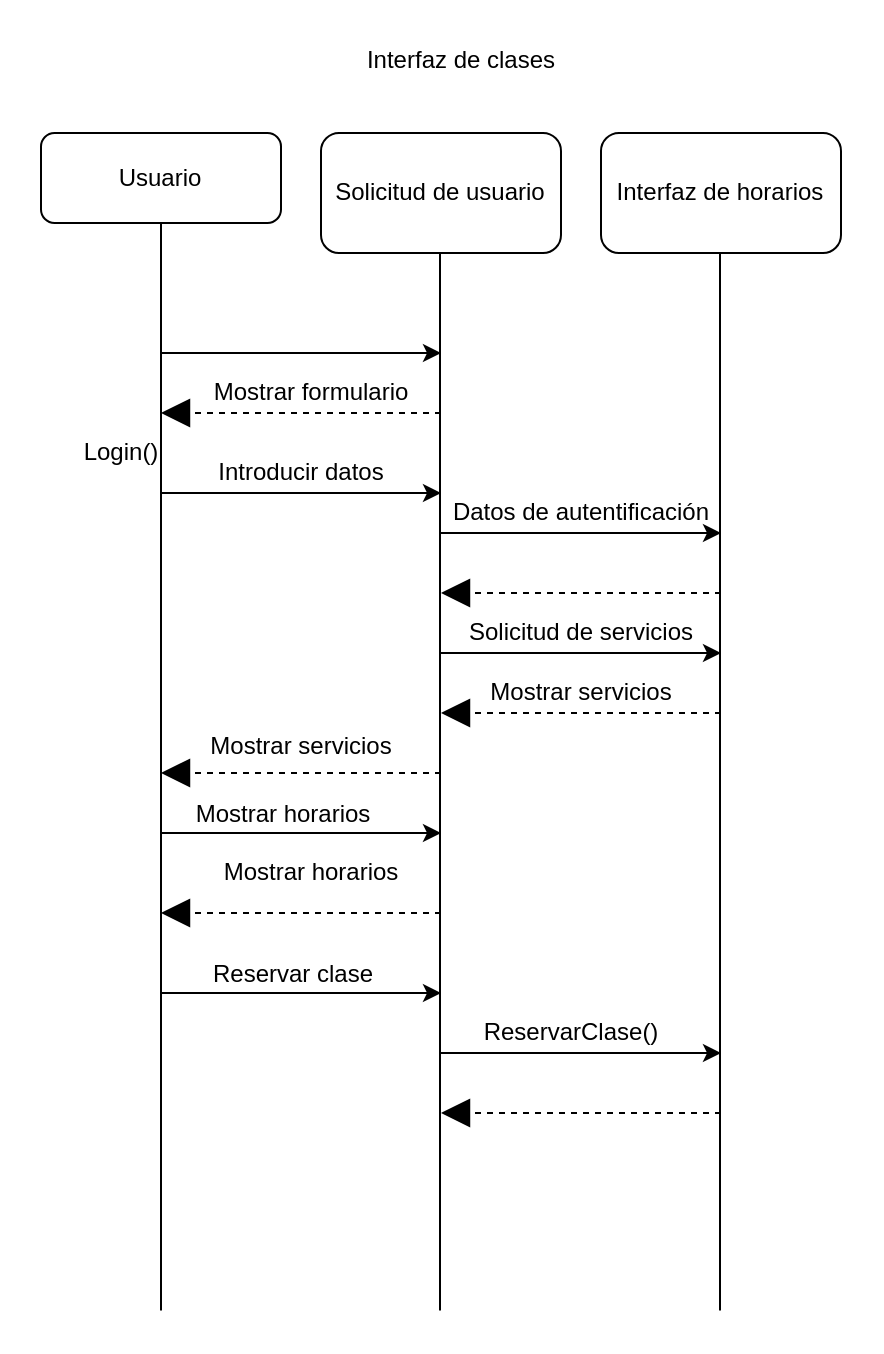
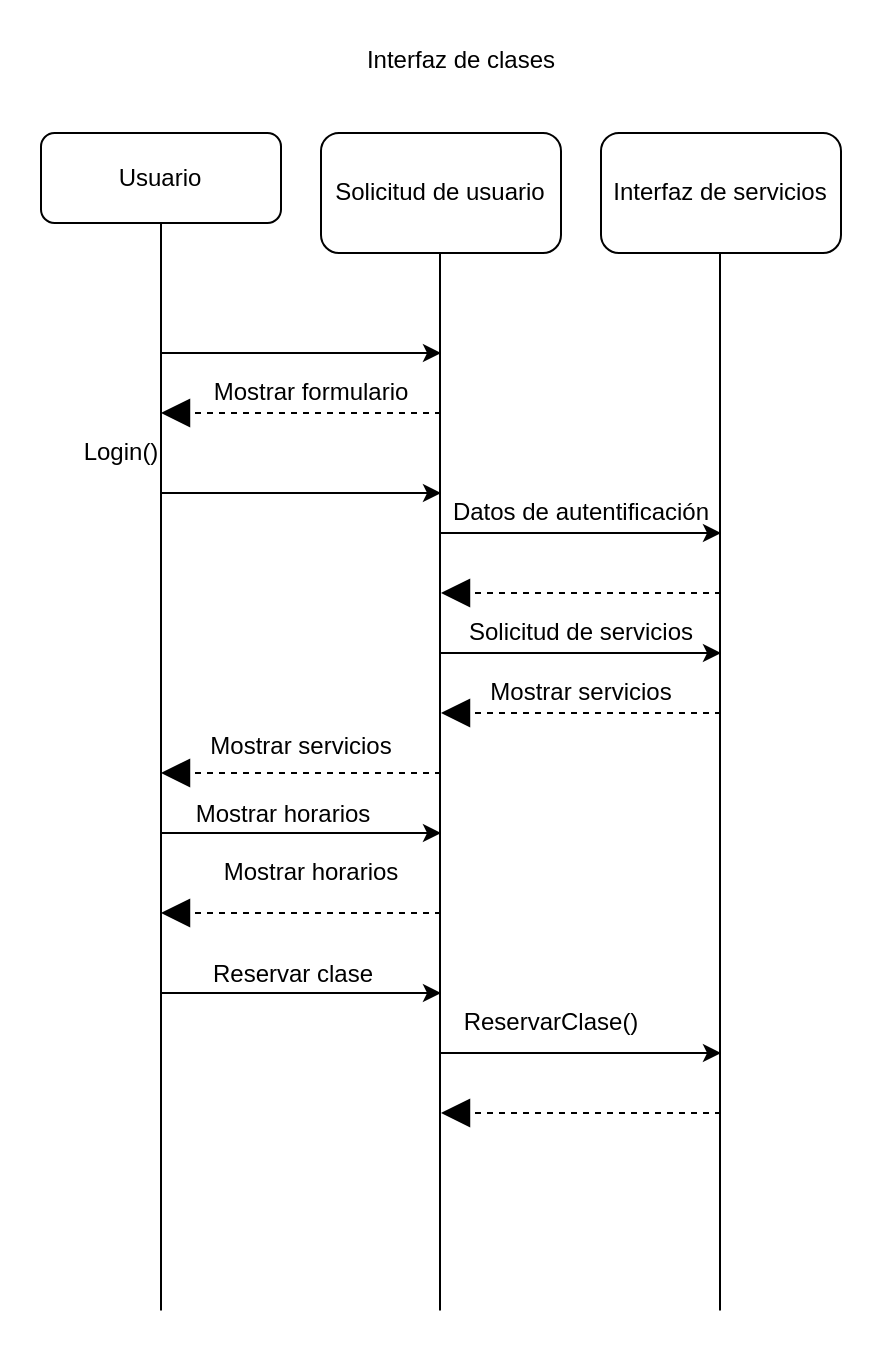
(721, 193) -> (721, 193)
(301, 473) -> none
(571, 1033) -> (551, 1023)
